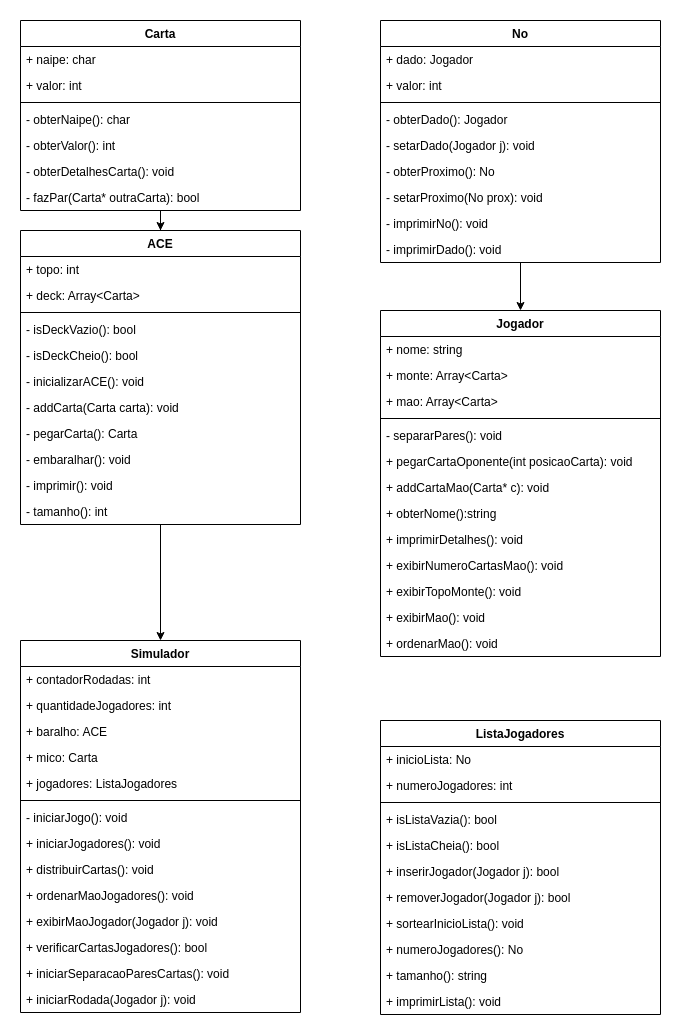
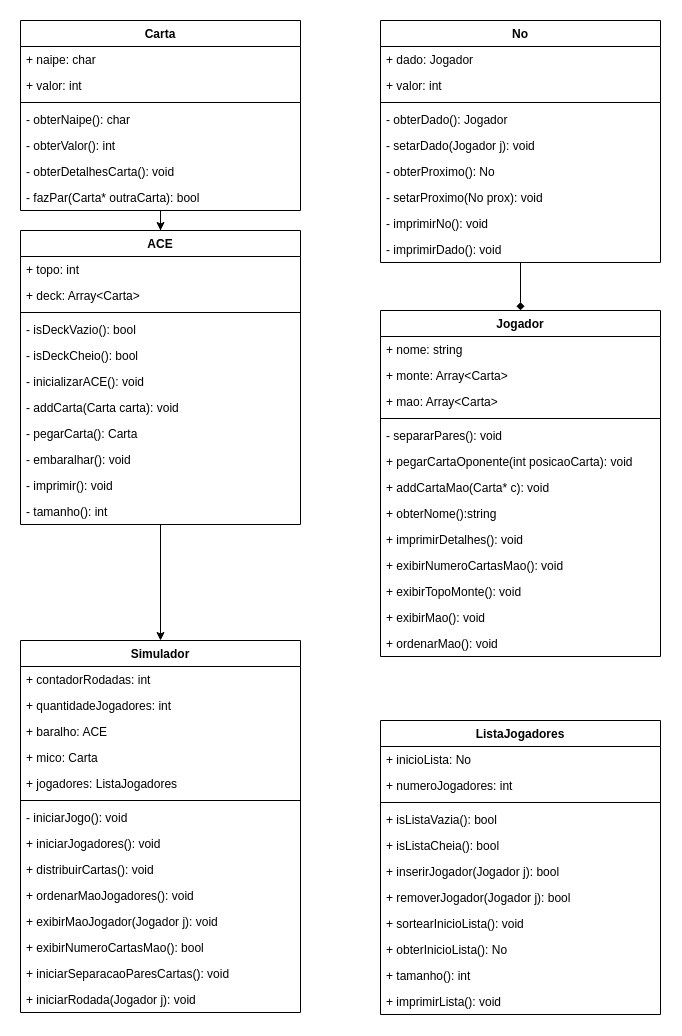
(521, 302) -> (521, 302)
(131, 948) -> (121, 948)
(459, 950) -> (457, 950)
(444, 976) -> (434, 976)
